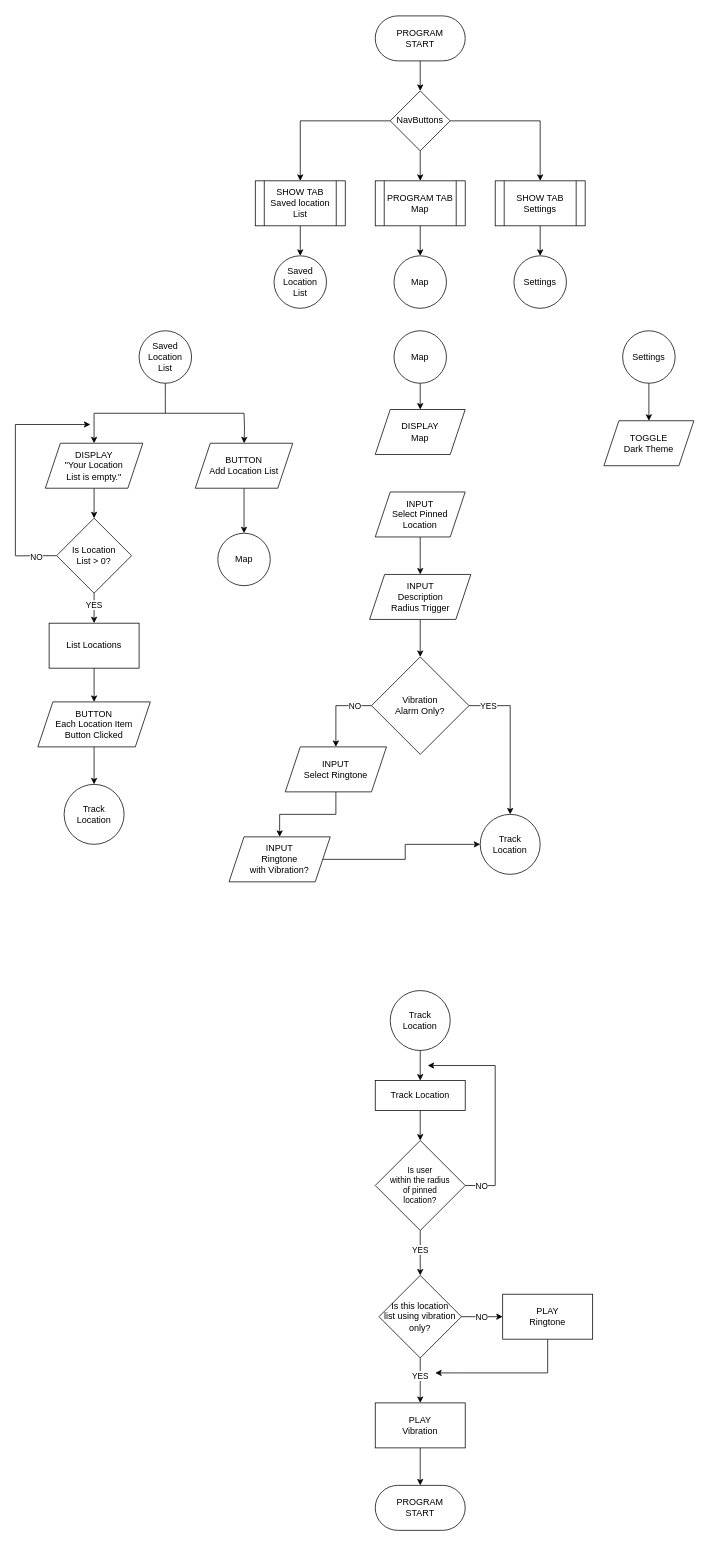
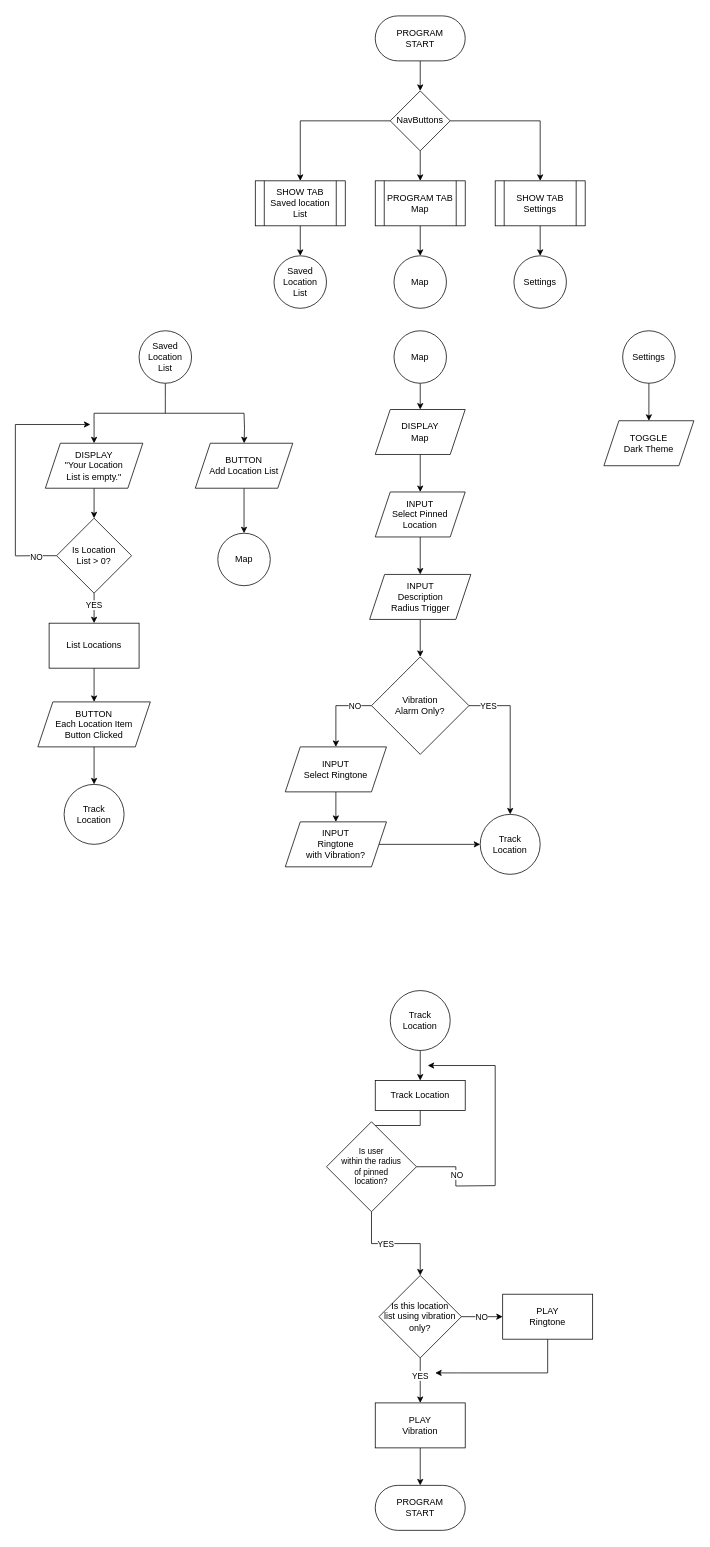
none -> (420, 470)
(280, 859) -> (336, 844)
(420, 1185) -> (372, 1167)
